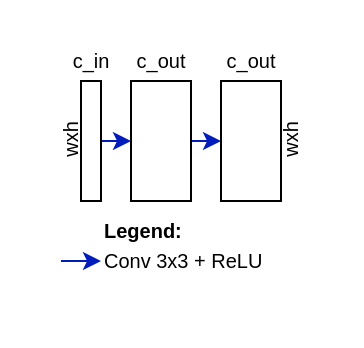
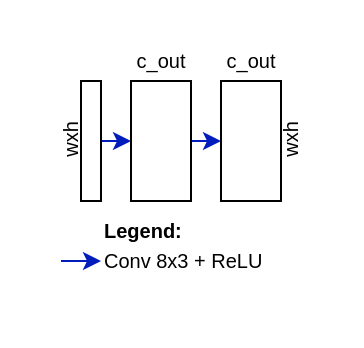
(91, 61) -> none
(181, 245) -> (181, 245)
